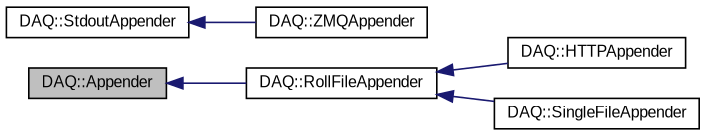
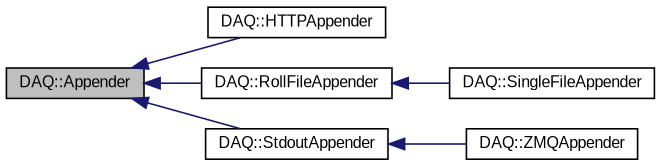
(480, 67) -> (194, 51)
none -> (194, 116)
